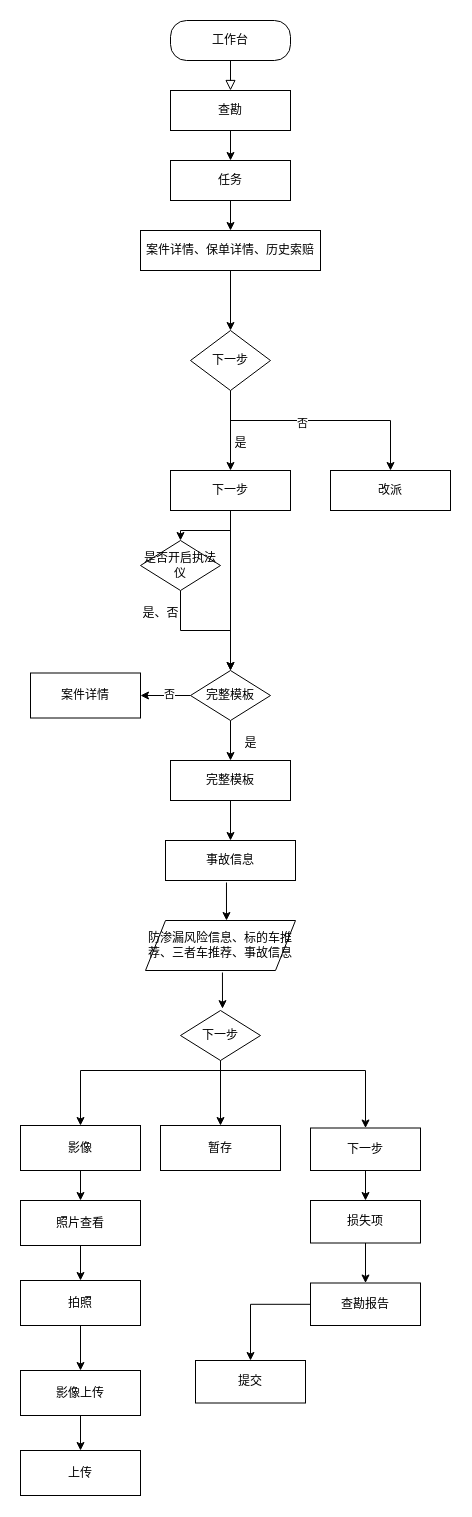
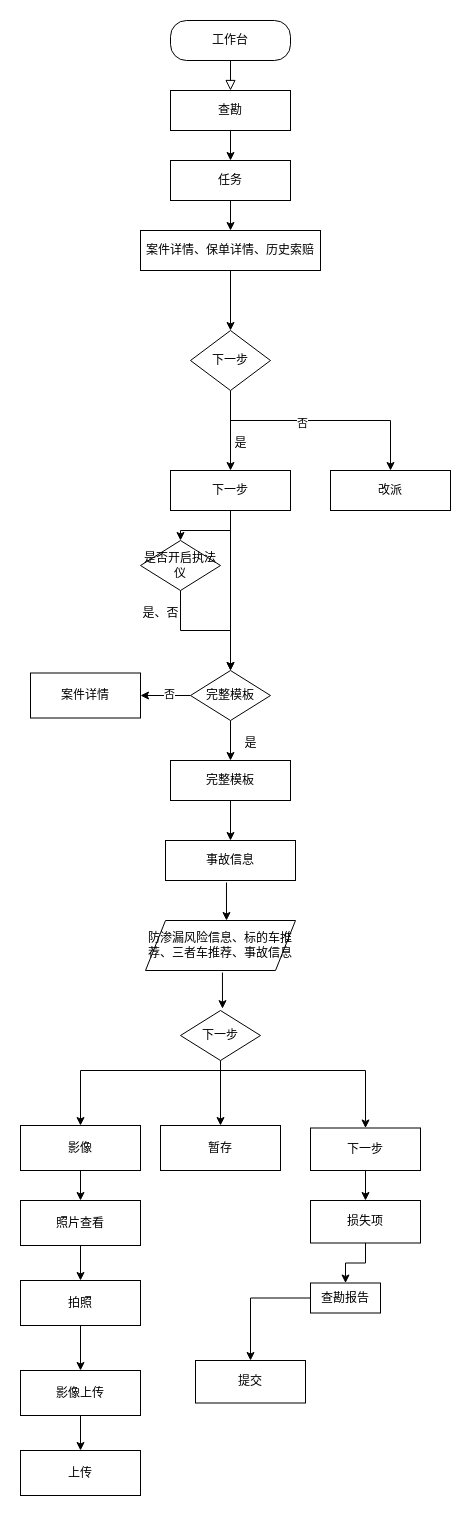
(366, 1304) -> (346, 1298)
